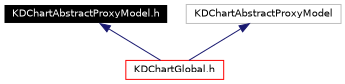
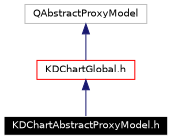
(264, 14) -> (86, 14)
(135, 45) -> (86, 103)
